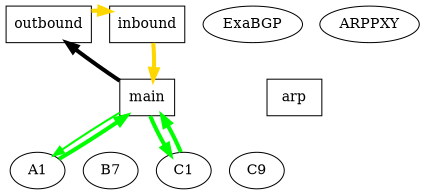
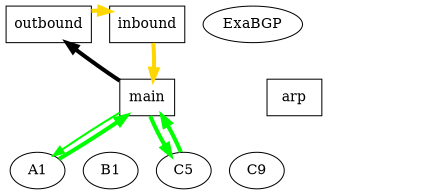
(370, 24) -> none
(111, 171) -> (111, 171)
(184, 171) -> (184, 171)
